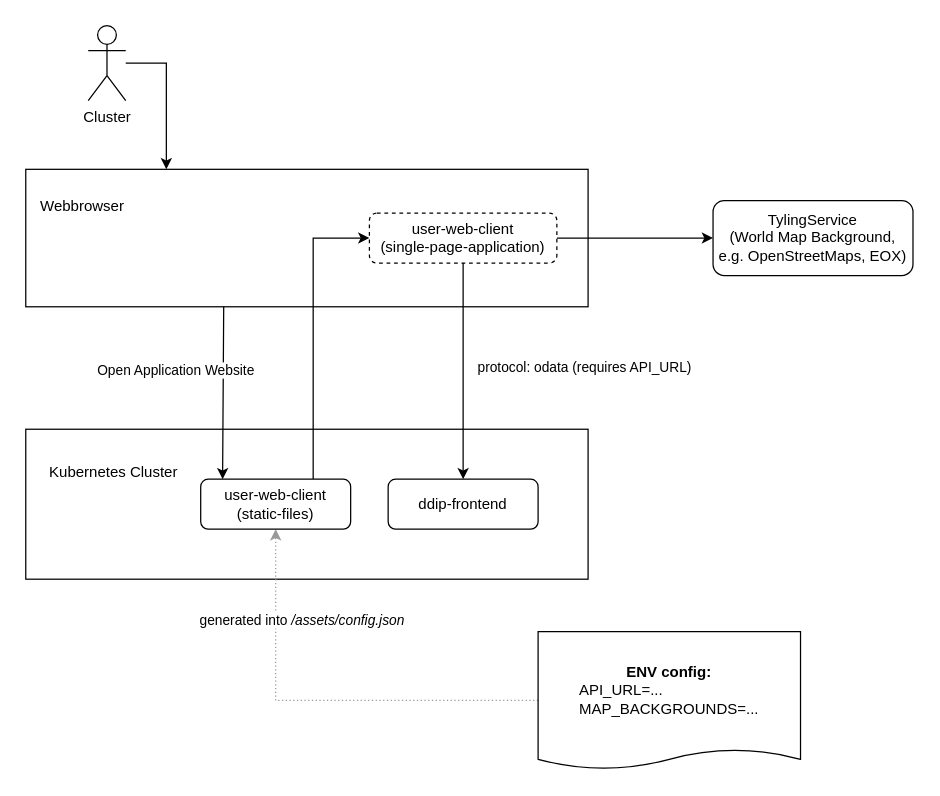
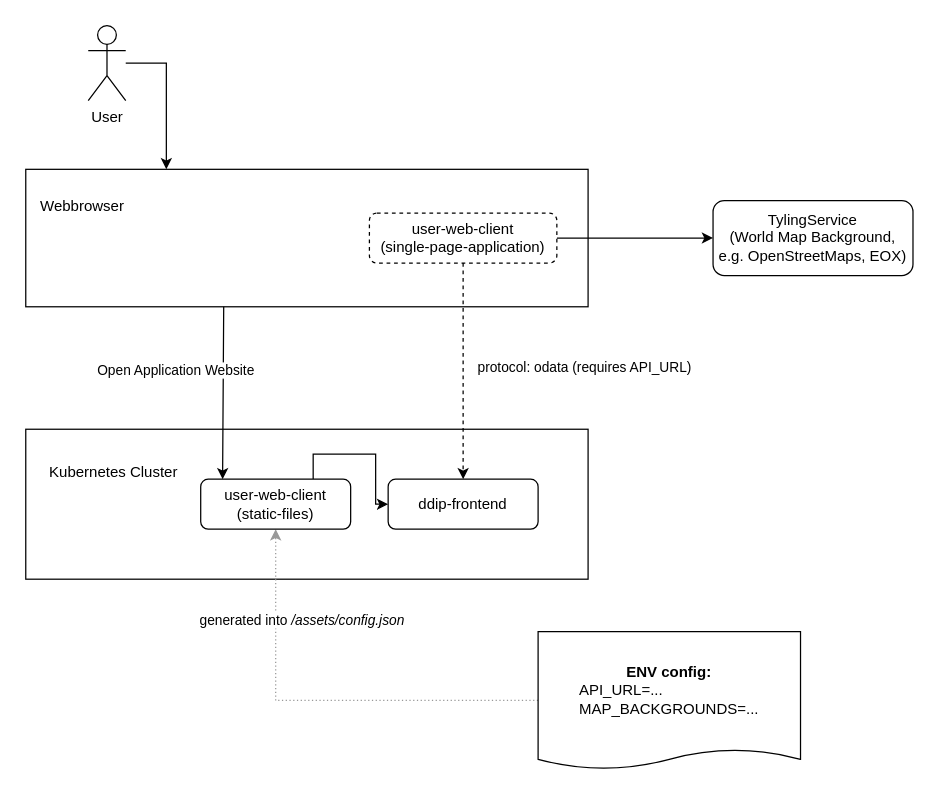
(108, 118) -> (108, 118)
(313, 323) -> (371, 454)
(463, 368) -> (463, 368)
